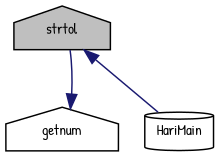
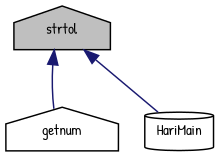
(72, 72) -> (52, 87)
